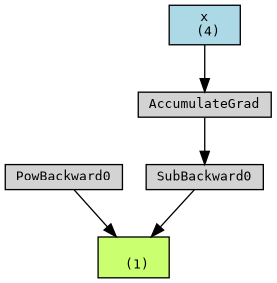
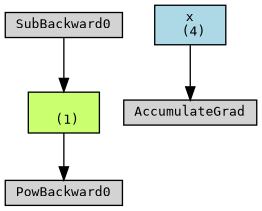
(205, 134) -> none
(91, 208) -> (64, 150)
